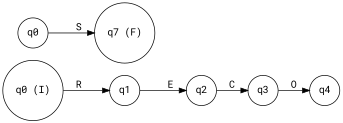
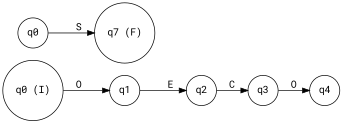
(79, 85) -> (79, 85)
